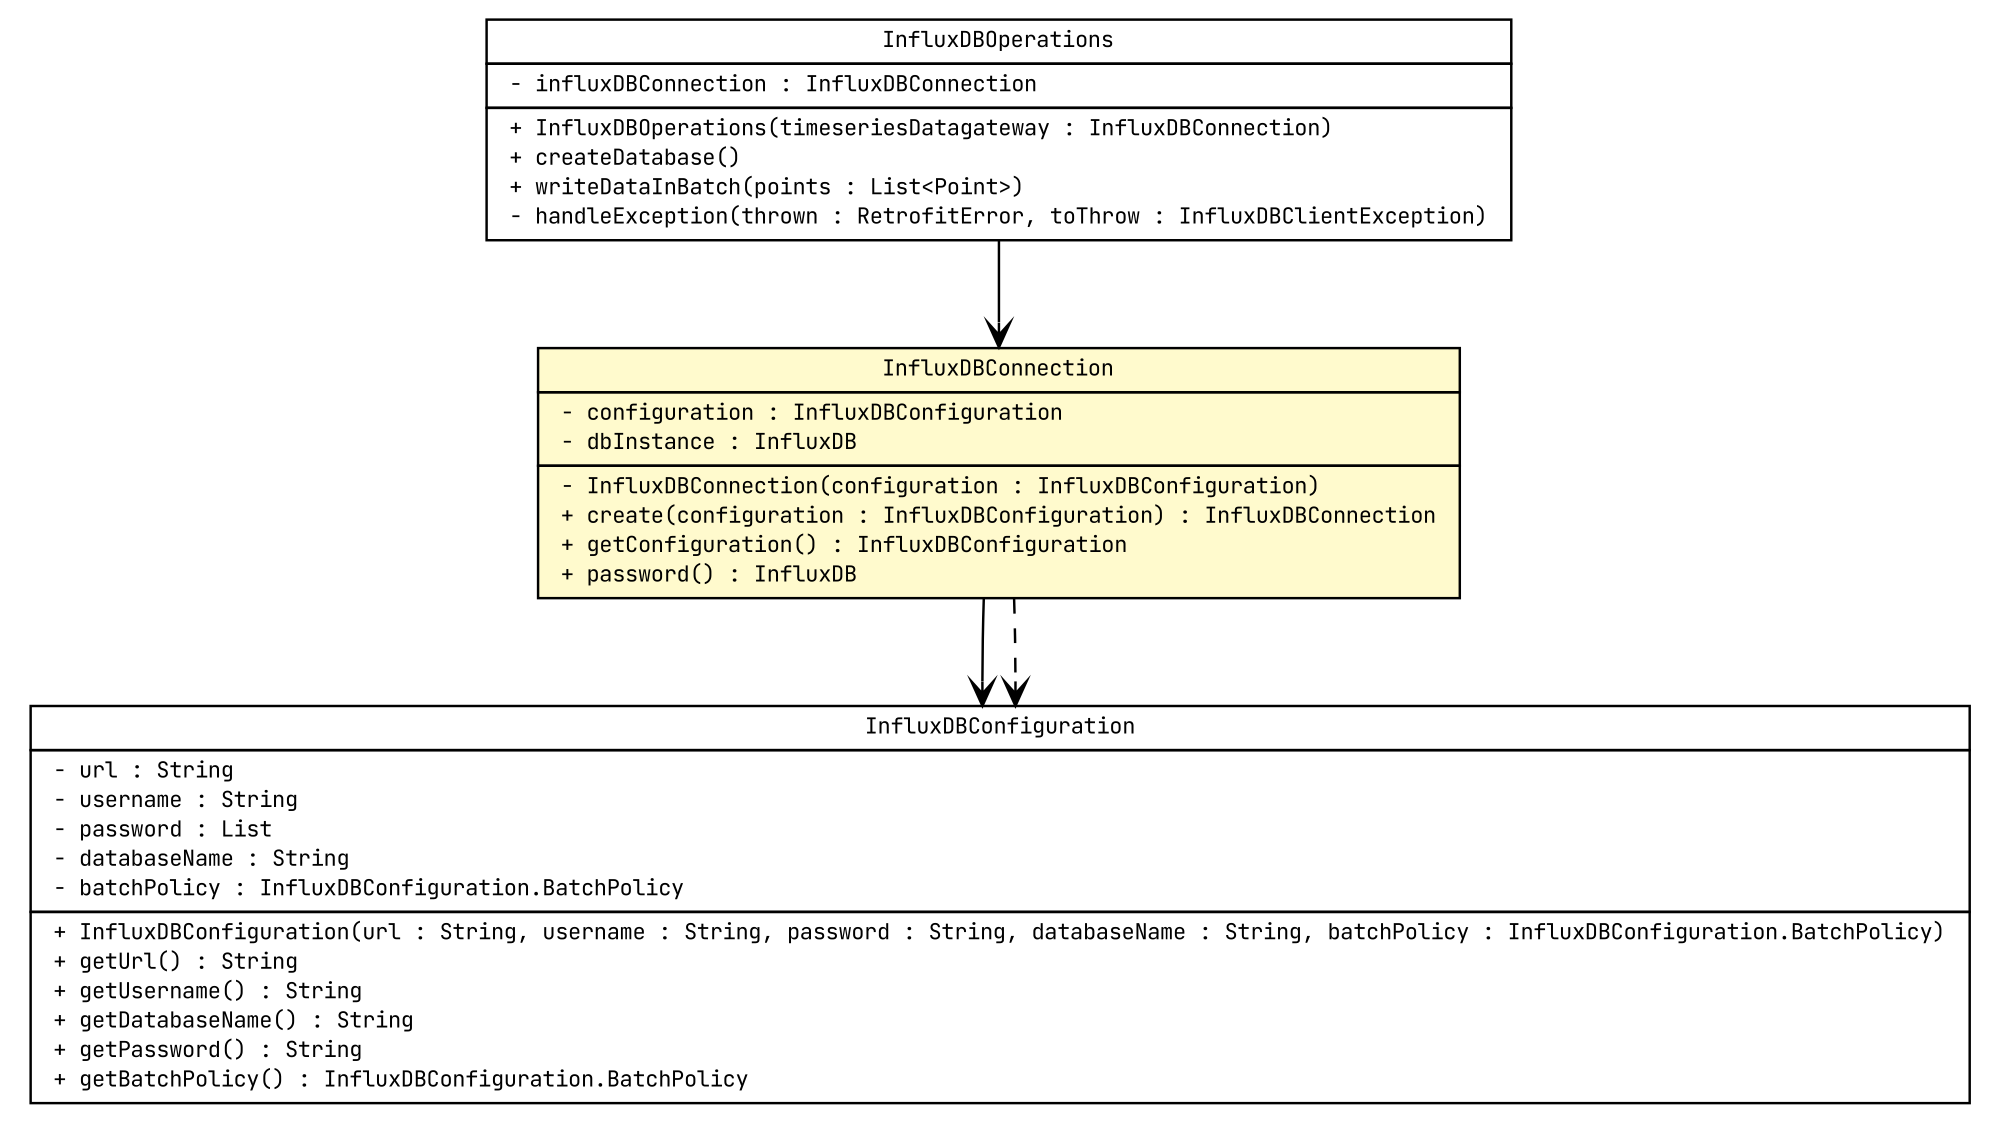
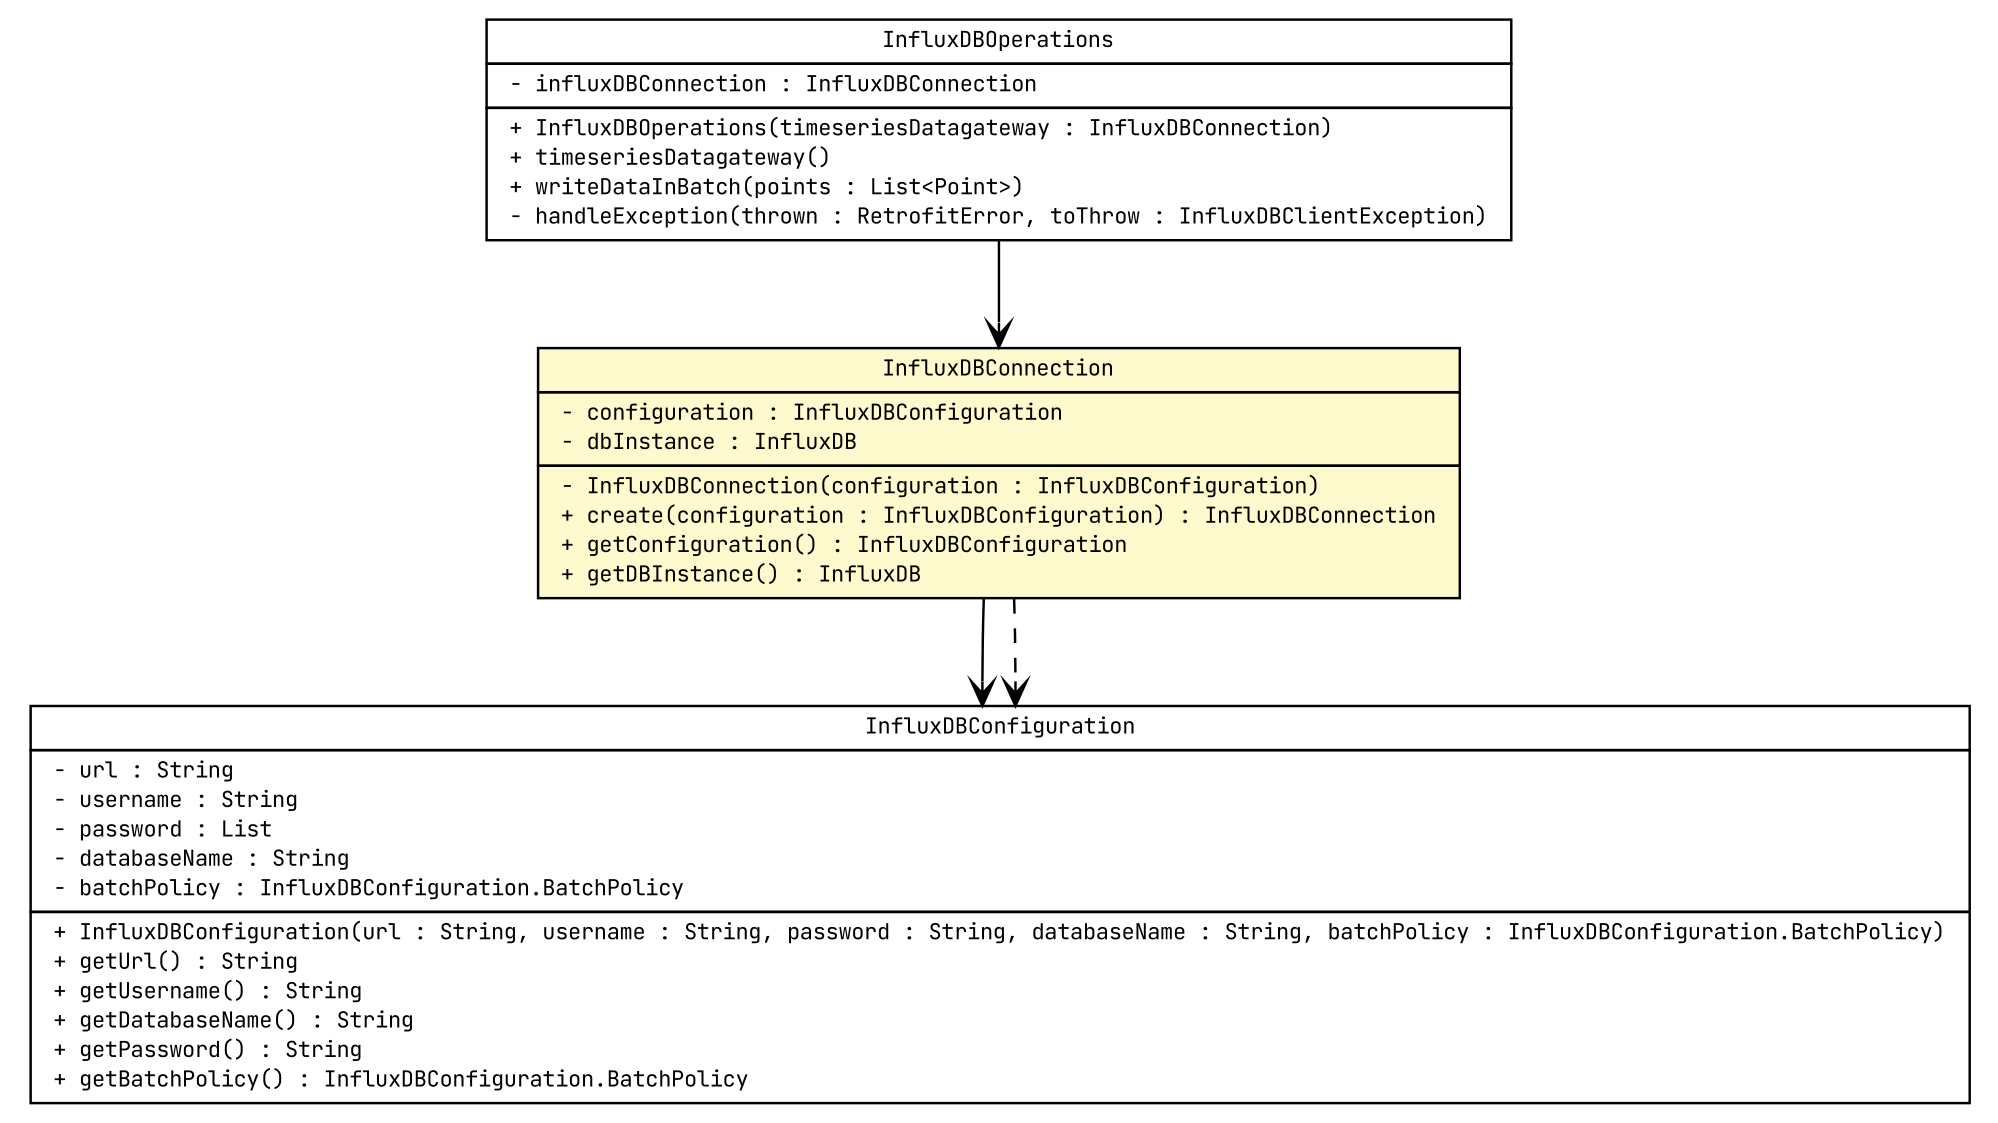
(626, 158) -> (670, 158)
(710, 575) -> (742, 575)
